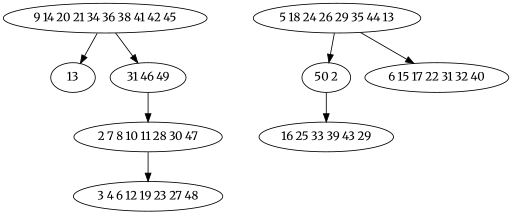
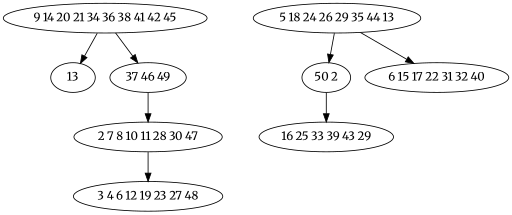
(148, 78) -> (148, 78)
